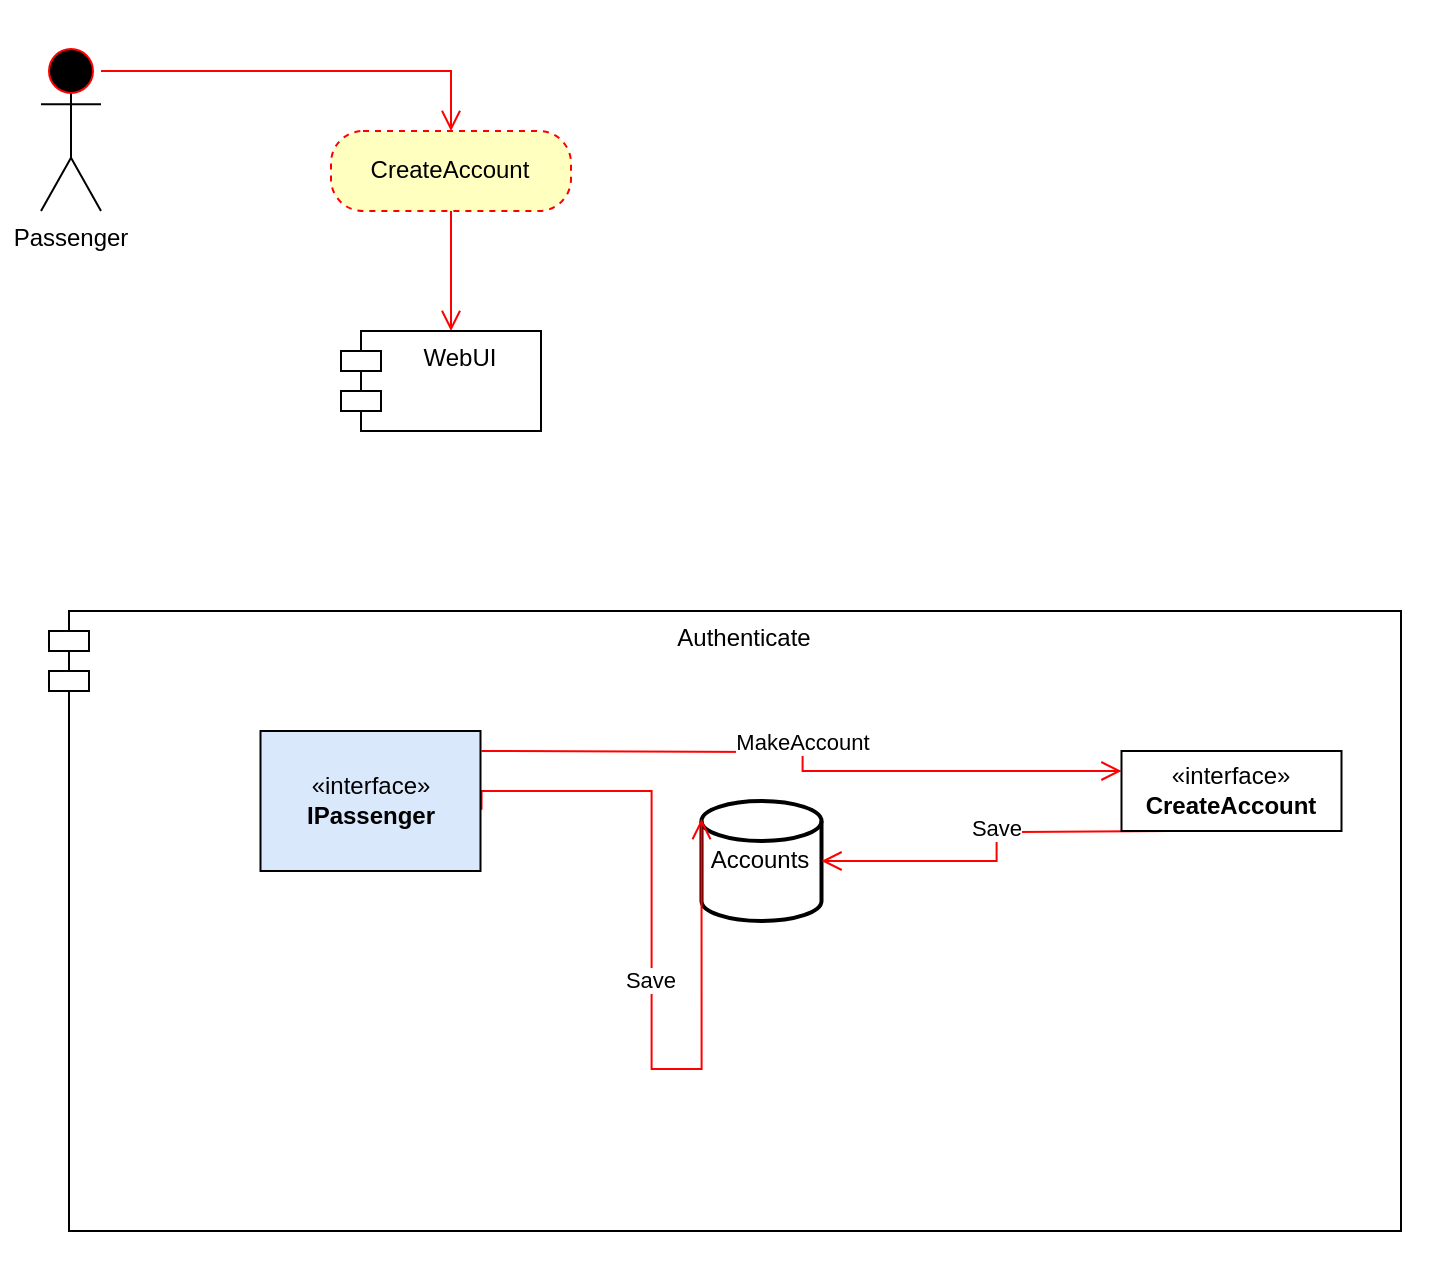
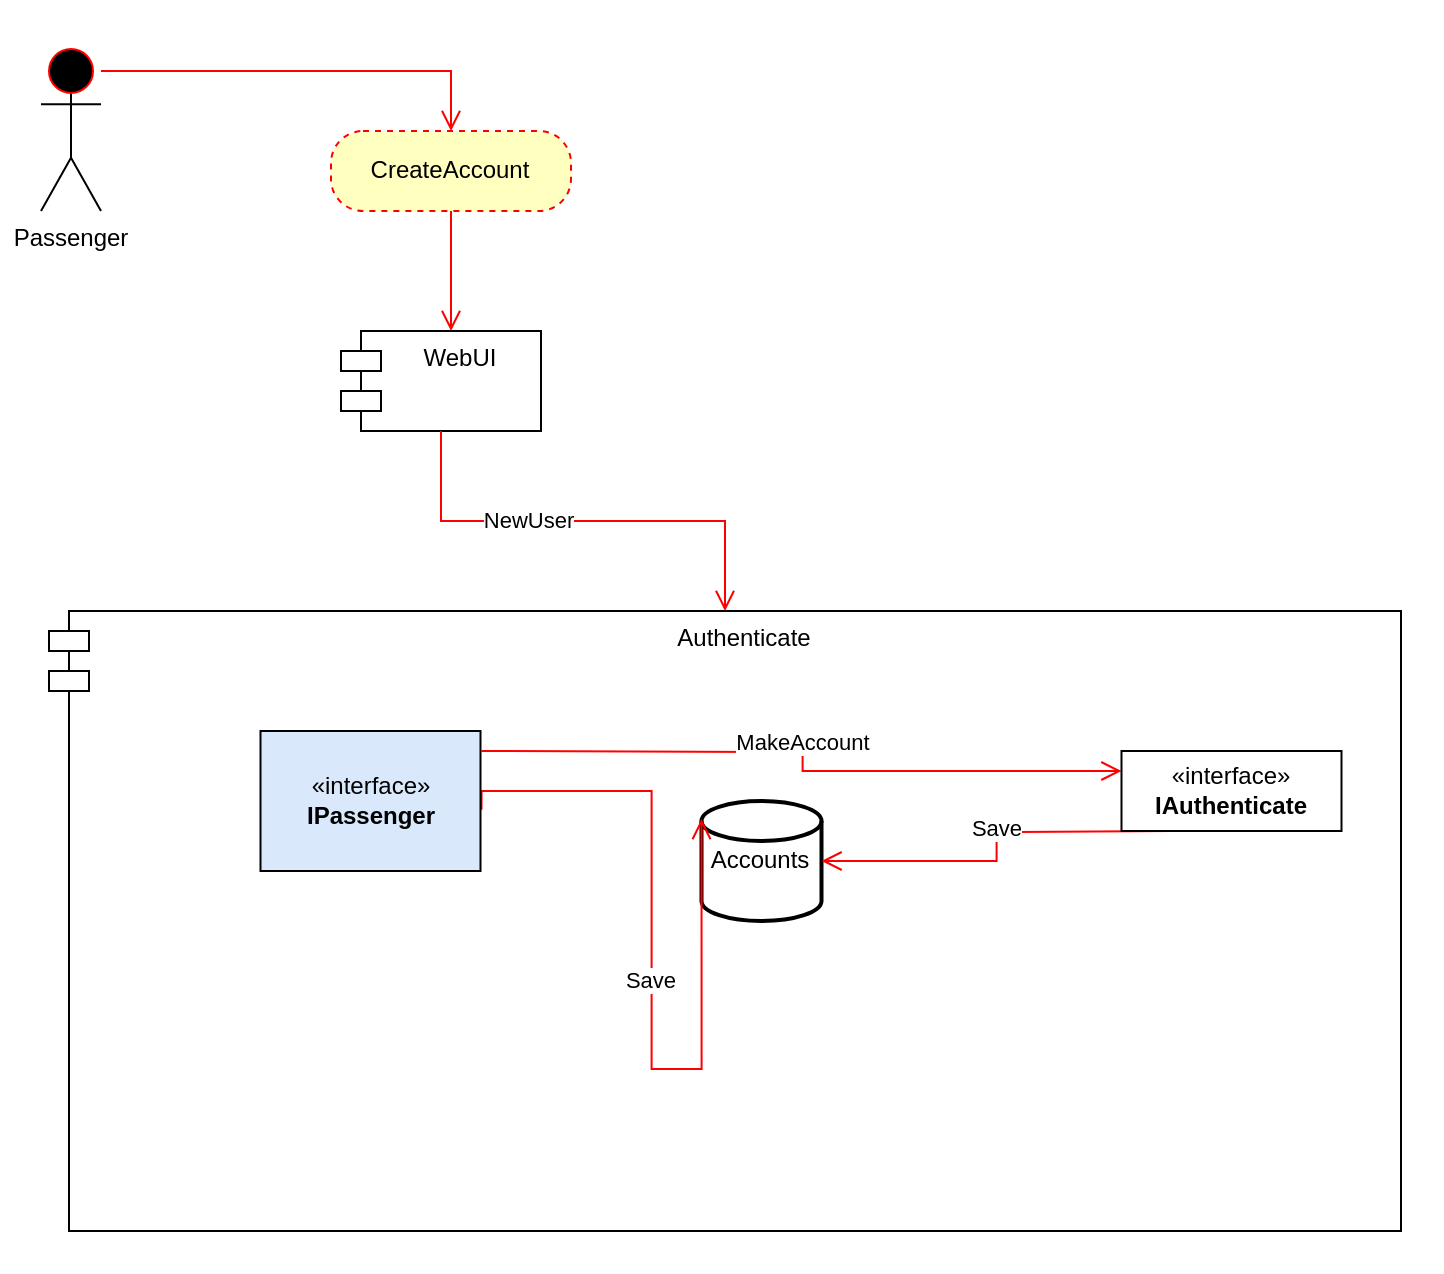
none -> (580, 521)
(1232, 791) -> (1232, 791)
